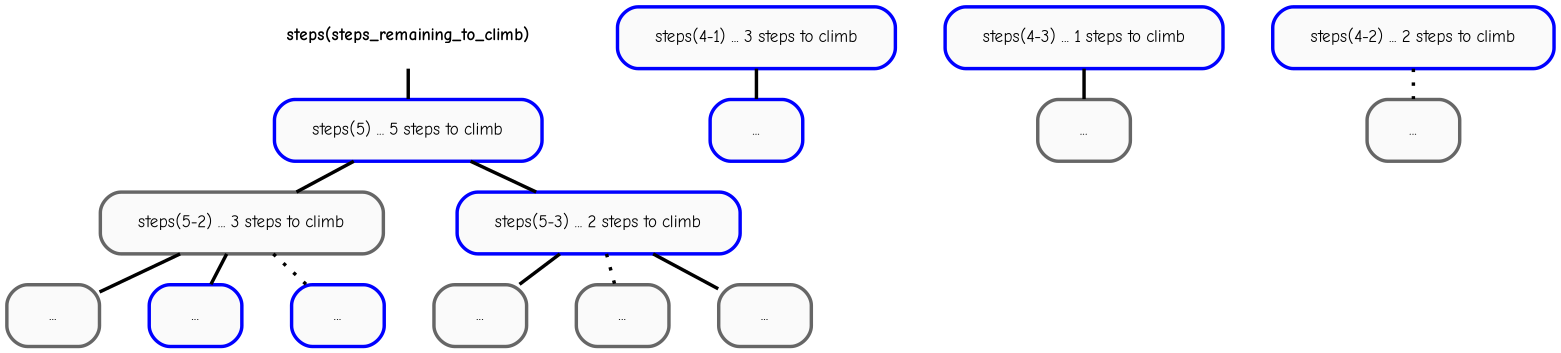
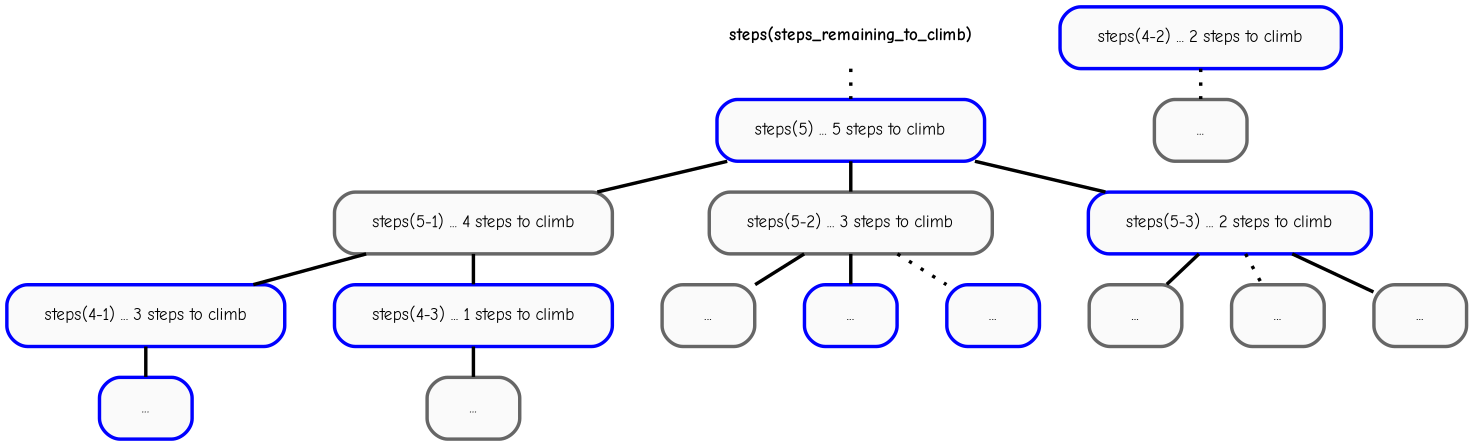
(408, 84) -> (851, 84)
none -> (473, 223)
